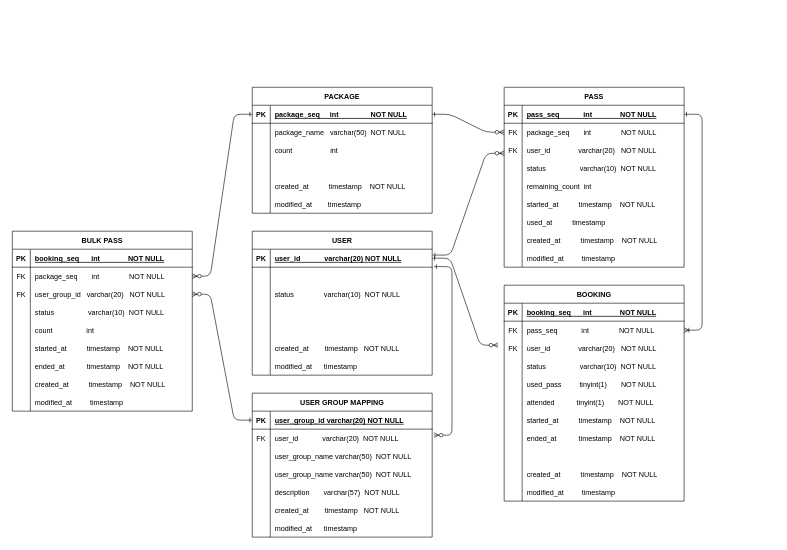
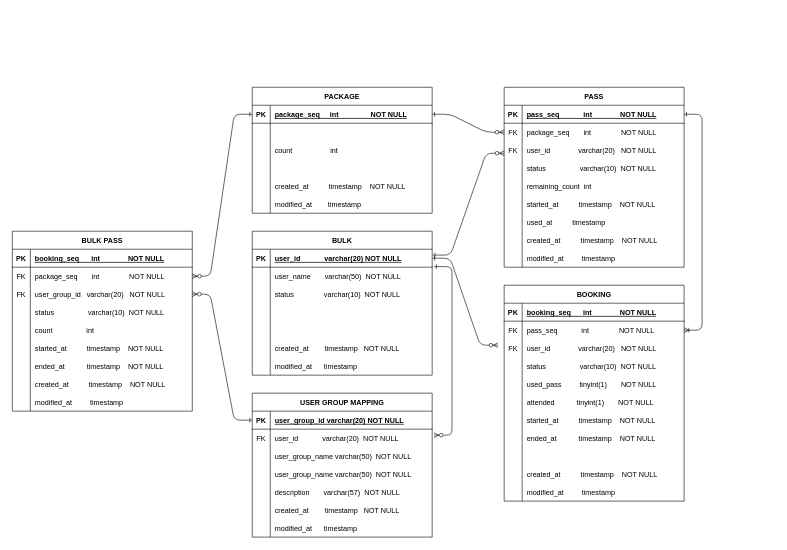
(351, 132) -> none
(342, 241) -> (342, 241)
none -> (351, 276)
